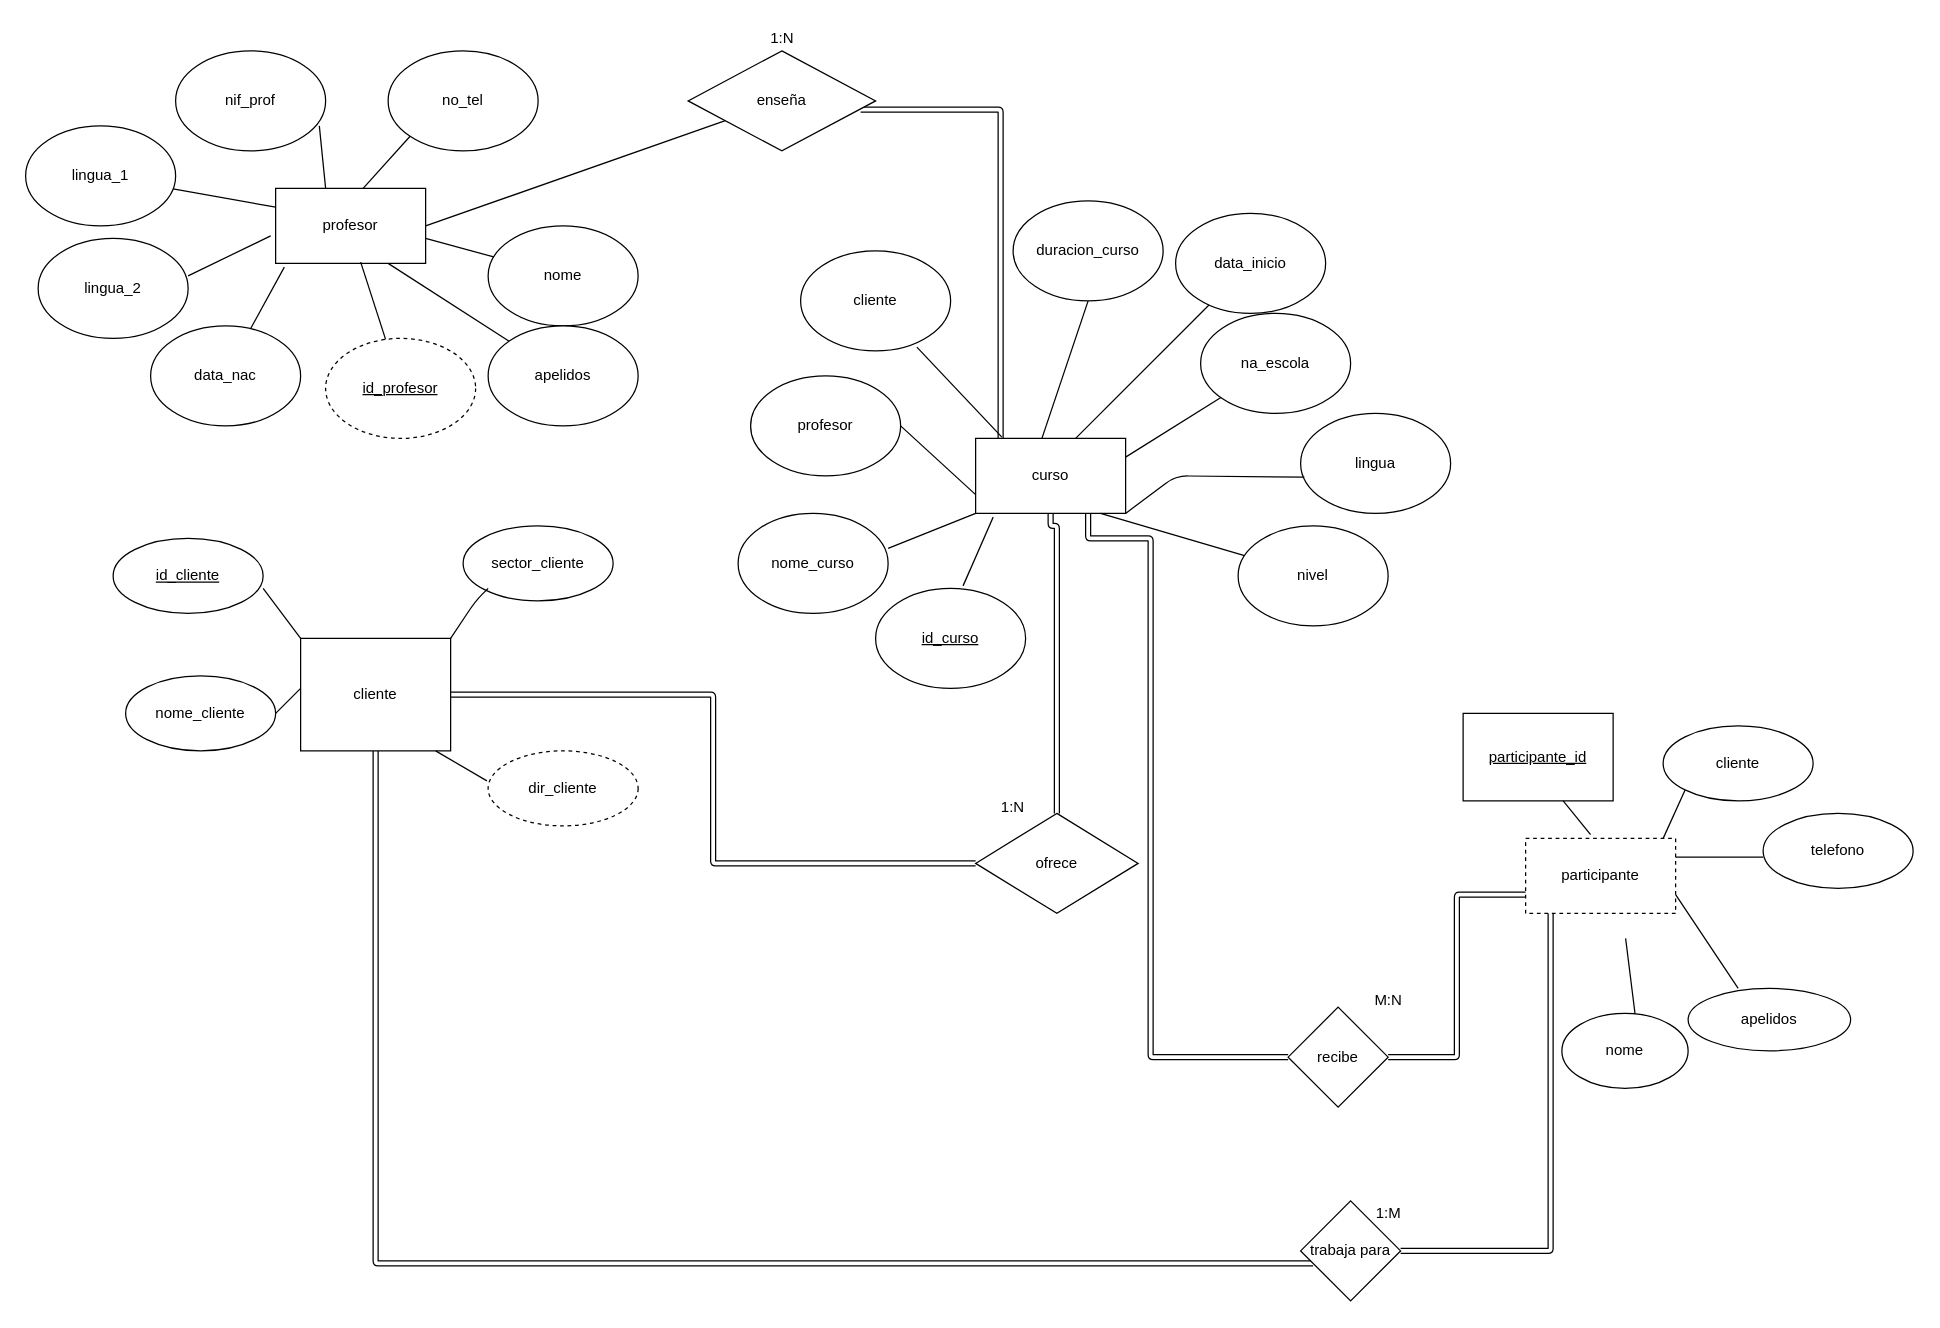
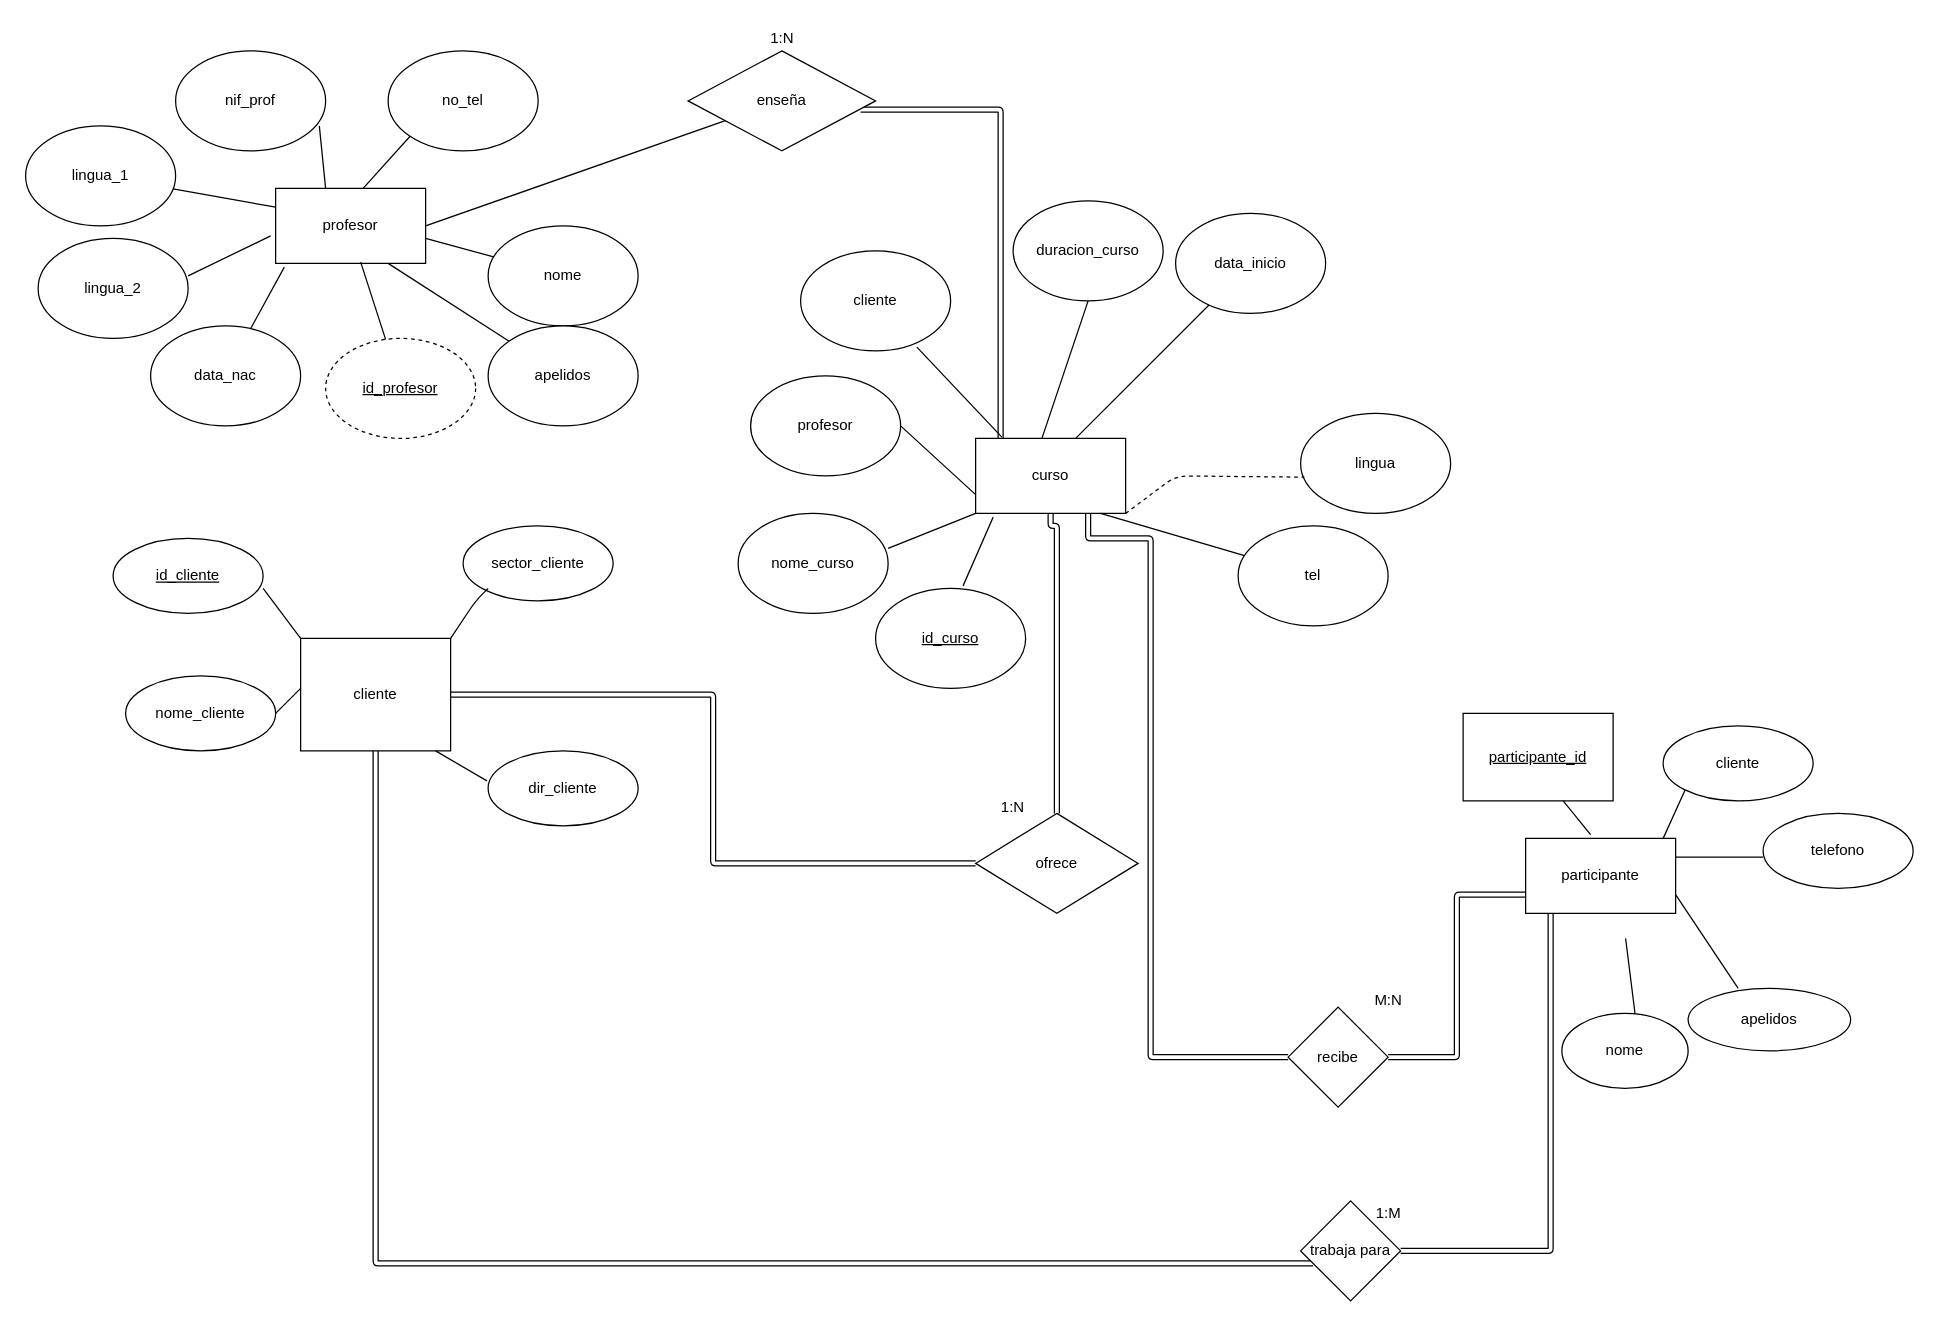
(1276, 363) -> none
(1173, 427) -> none
(1211, 476) -> (1211, 476)
(1313, 576) -> (1313, 576)
(563, 788) -> (563, 788)
(1601, 876) -> (1601, 876)
